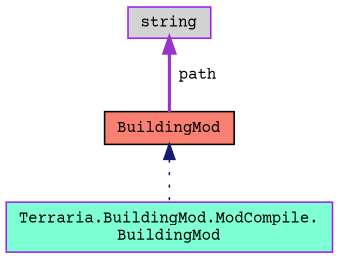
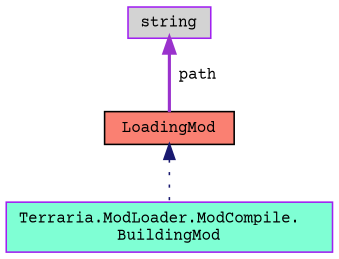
(169, 128) -> (169, 128)
(169, 227) -> (169, 227)
